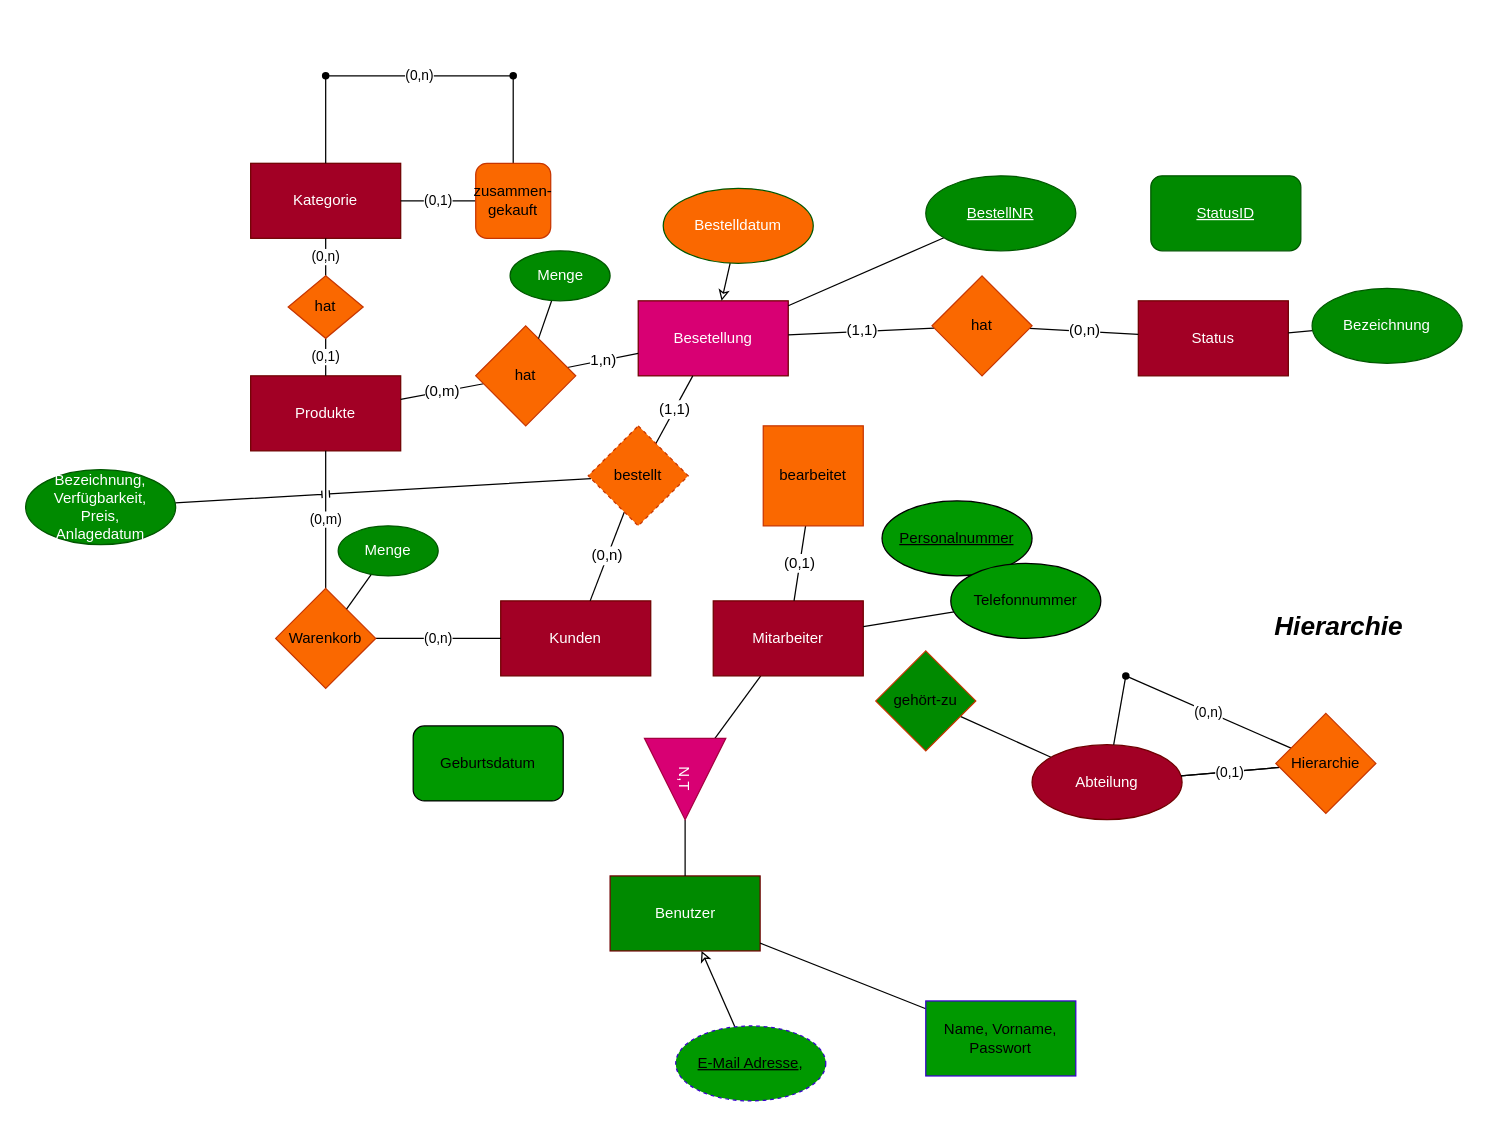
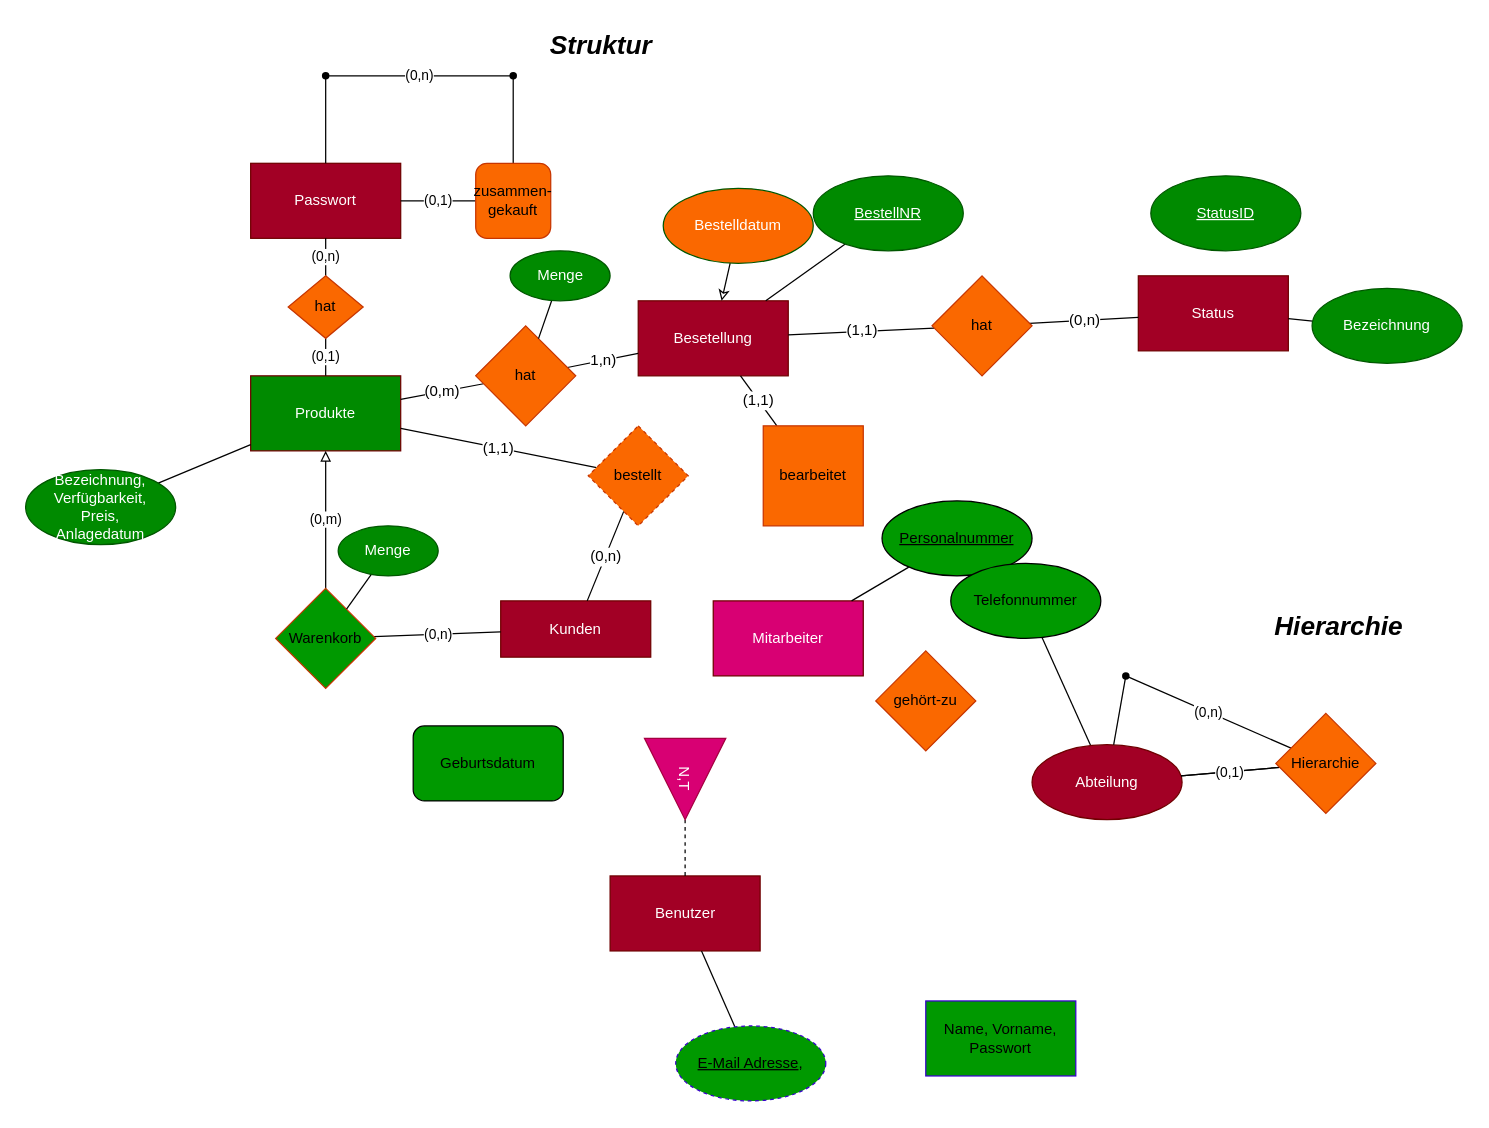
none -> (601, 44)
(326, 201) -> (326, 201)
(1001, 213) -> (888, 213)
(1226, 213) -> (1226, 213)
(713, 338) -> (713, 338)
(1213, 338) -> (1213, 313)
(674, 410) -> (549, 458)
(326, 413) -> (326, 413)
none -> (768, 413)
(326, 457) -> (326, 462)
(372, 491) -> (204, 464)
(800, 564) -> none
none -> (880, 584)
(908, 619) -> (1067, 692)
(326, 638) -> (326, 638)
(576, 638) -> (576, 629)
(788, 638) -> (788, 638)
(926, 701) -> (926, 701)
(738, 707) -> none
(1004, 736) -> none
(685, 849) -> (685, 849)
(685, 913) -> (685, 913)
(705, 959) -> (704, 955)
(843, 976) -> none
